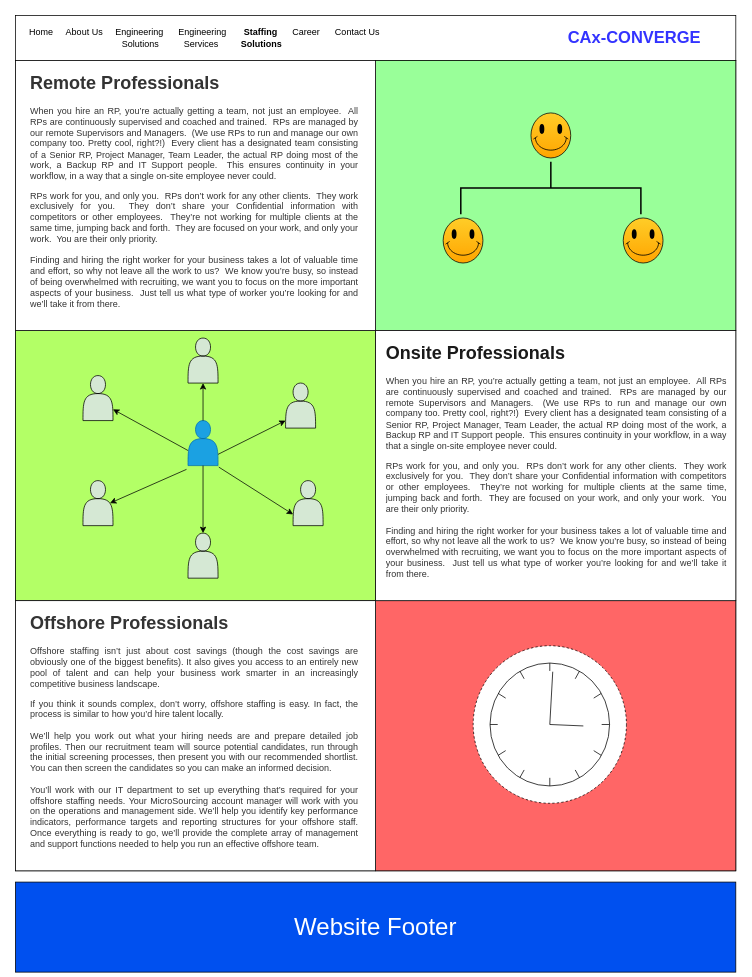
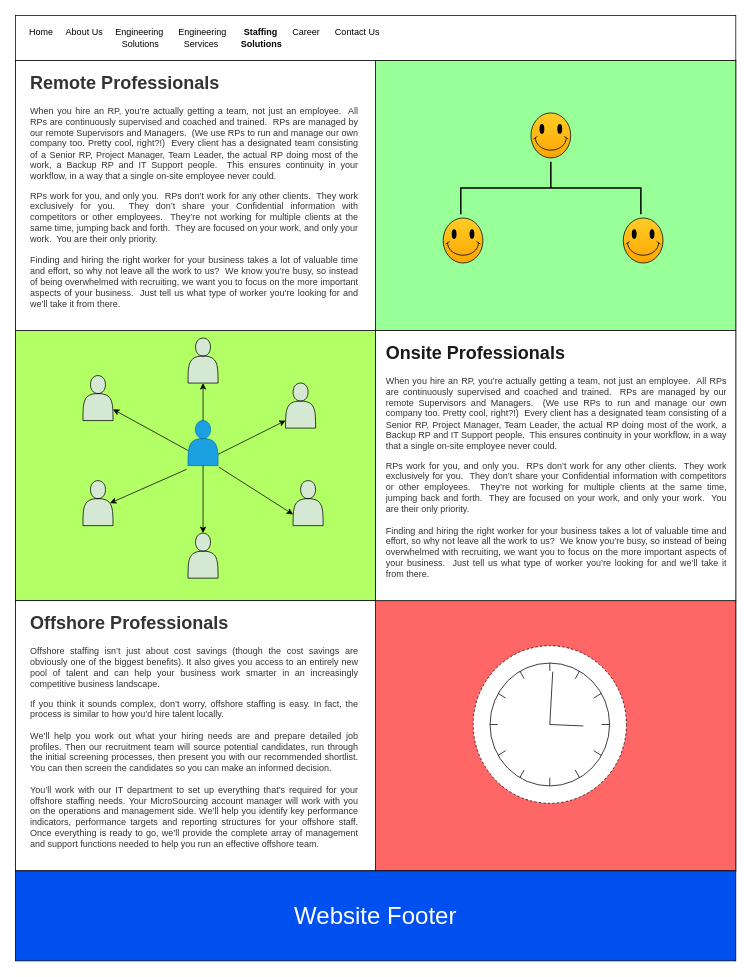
(634, 38) -> none
(375, 927) -> (375, 915)
